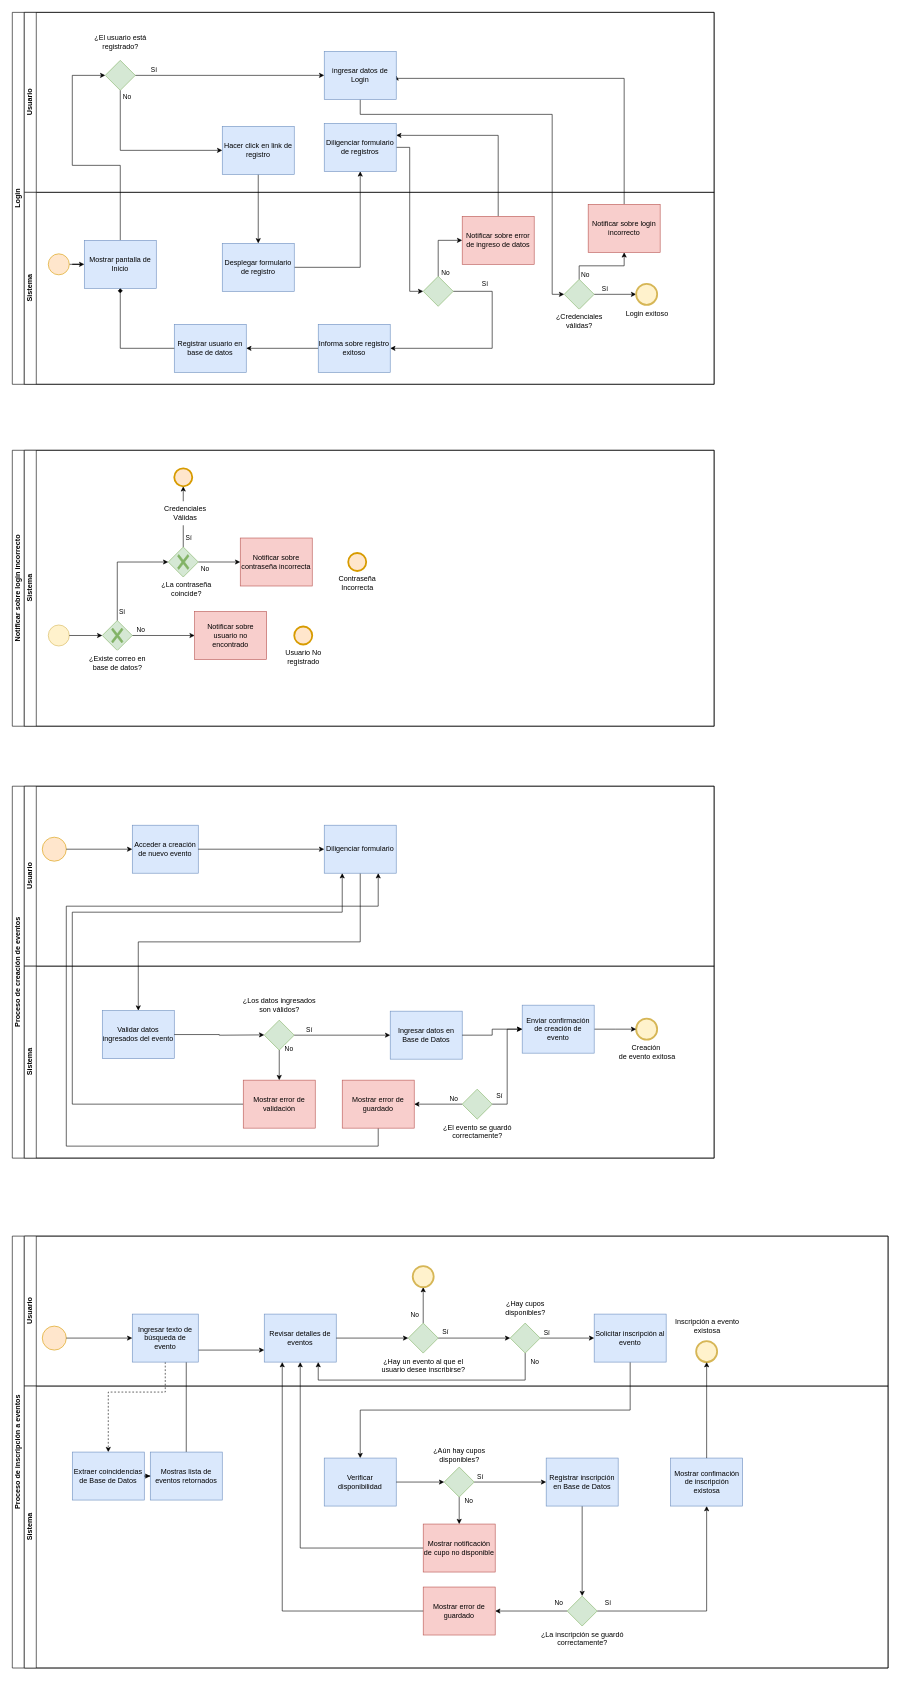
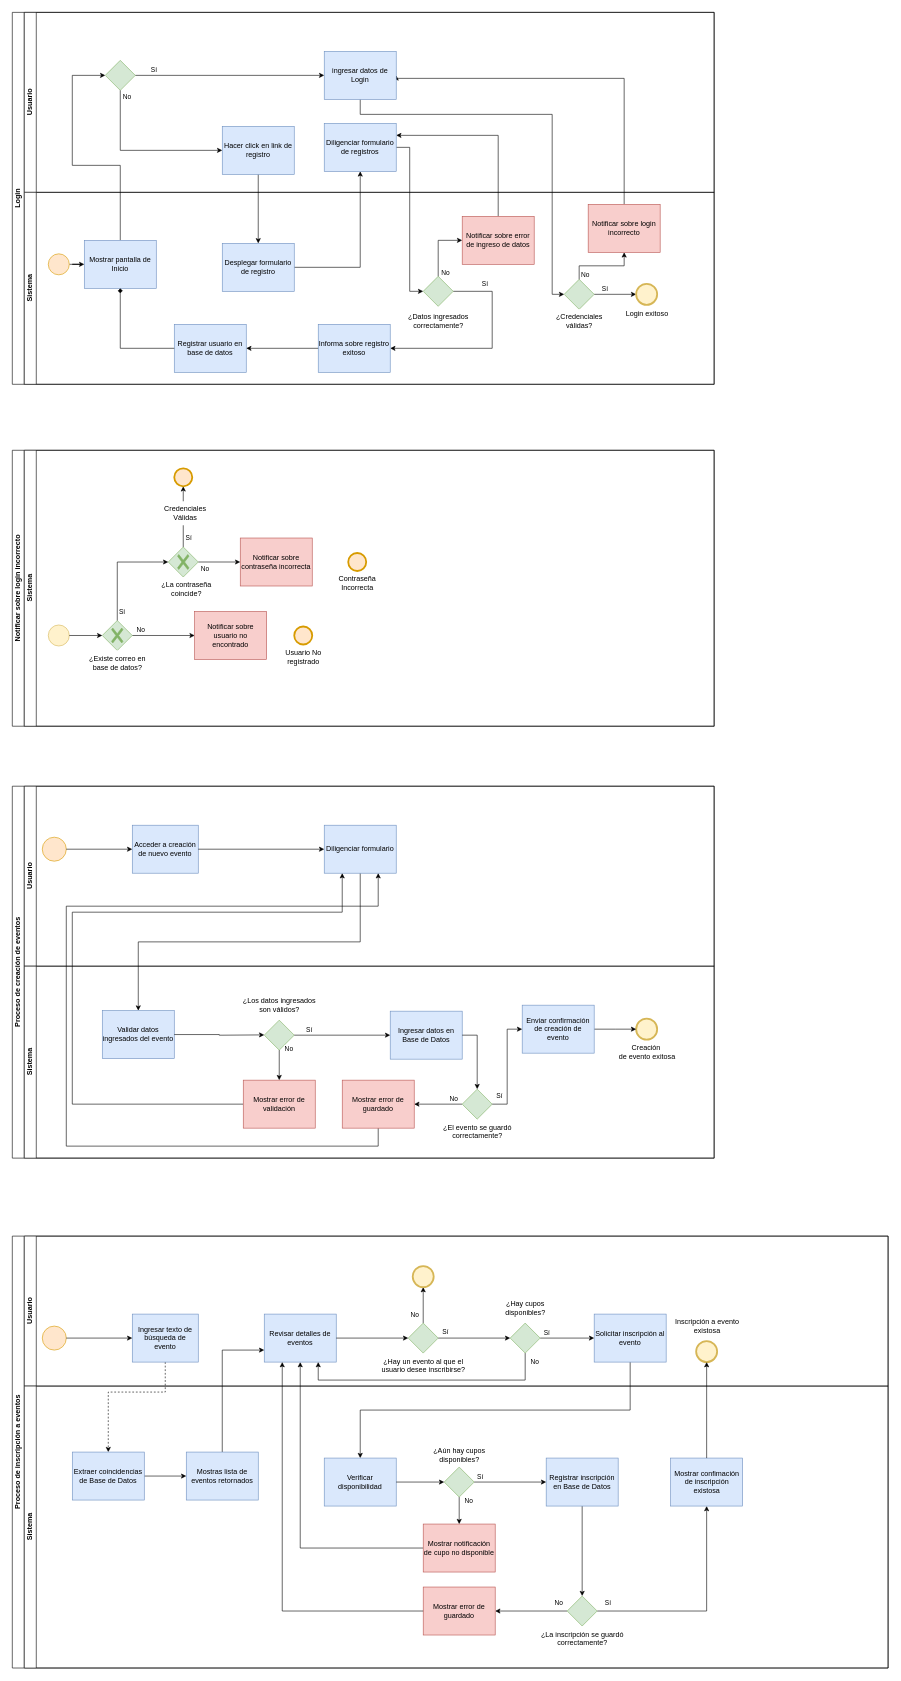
(120, 42) -> none
none -> (438, 321)
(492, 1034) -> (477, 1083)
(186, 1476) -> (222, 1476)
